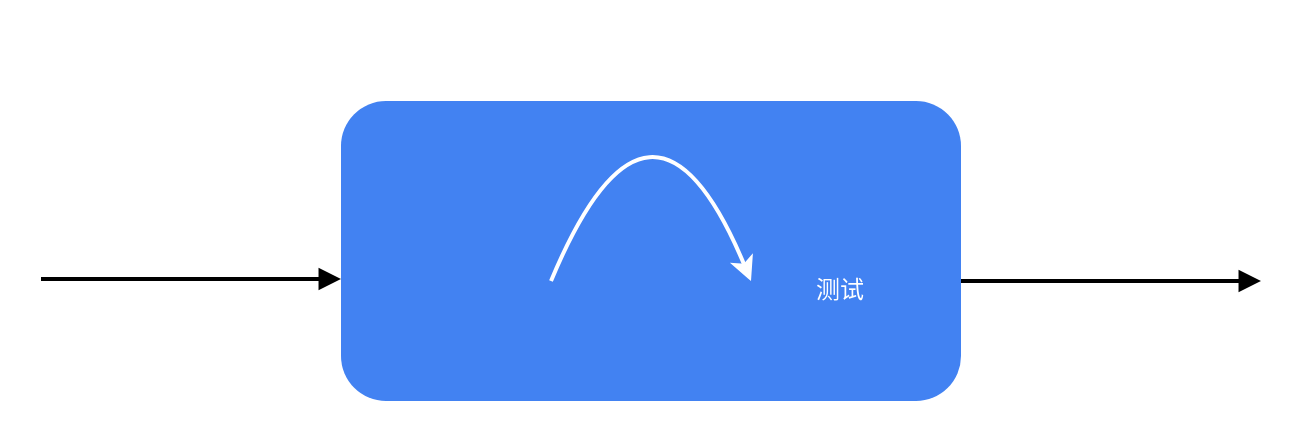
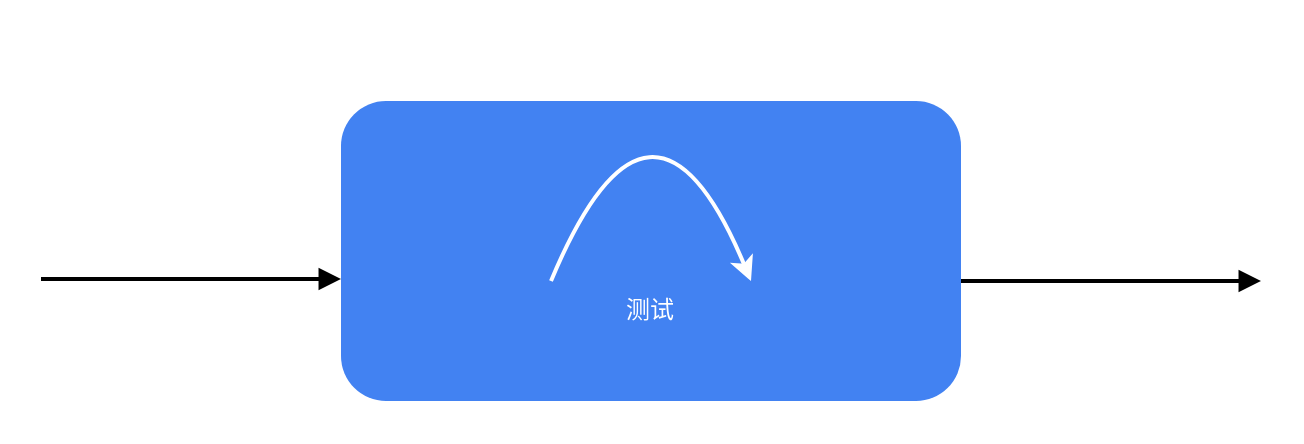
(841, 291) -> (651, 311)
